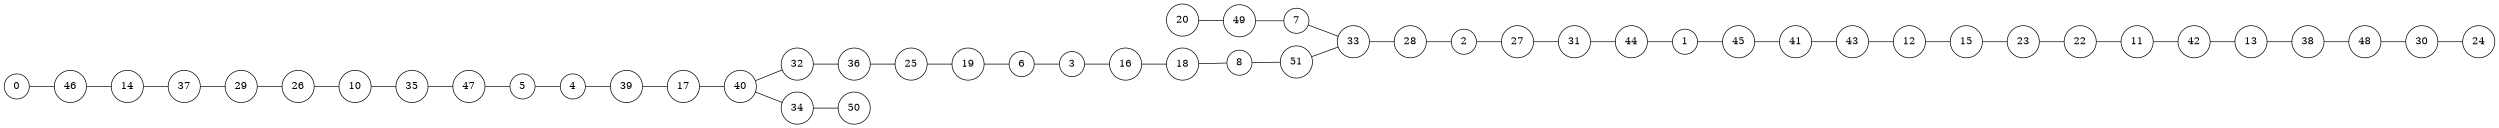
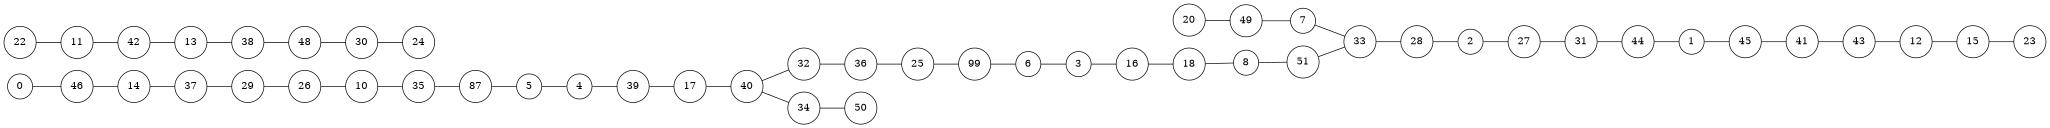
(2052, 42) -> none
(968, 64) -> (975, 64)
(469, 86) -> (476, 86)
